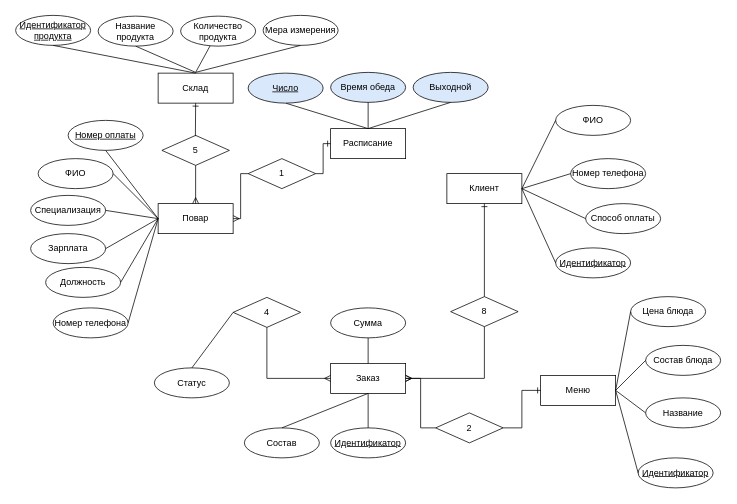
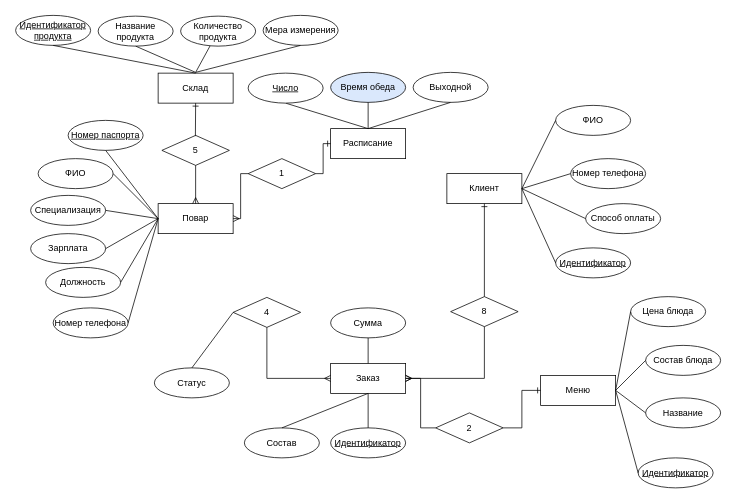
(450, 87) -> (450, 87)
(285, 88) -> (285, 88)
(105, 135) -> (105, 135)
